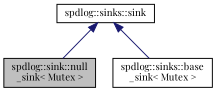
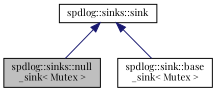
(50, 73) -> (52, 73)
(163, 73) -> (165, 73)
